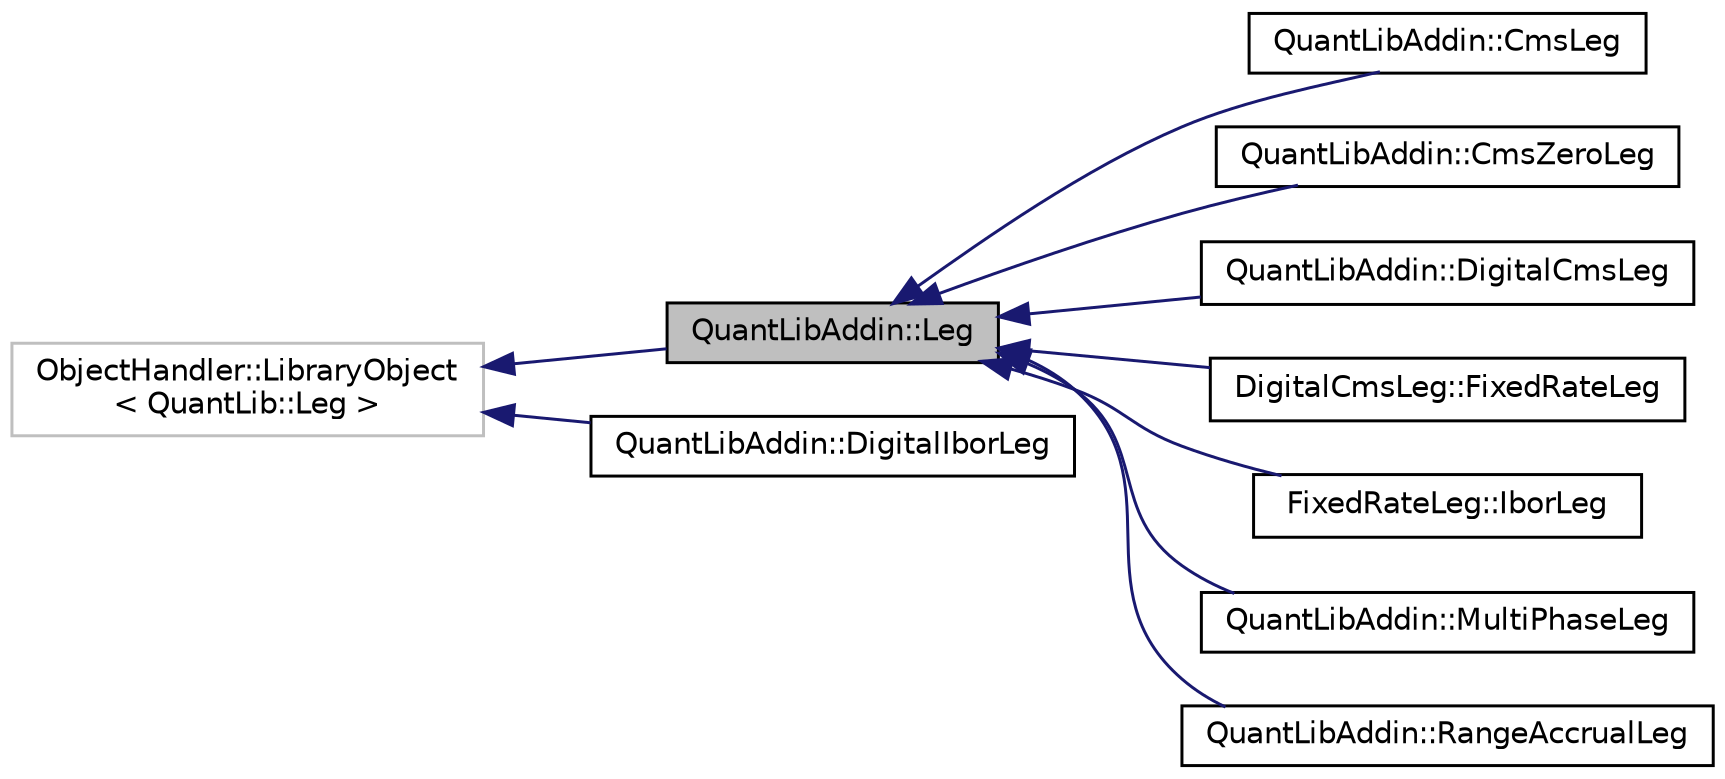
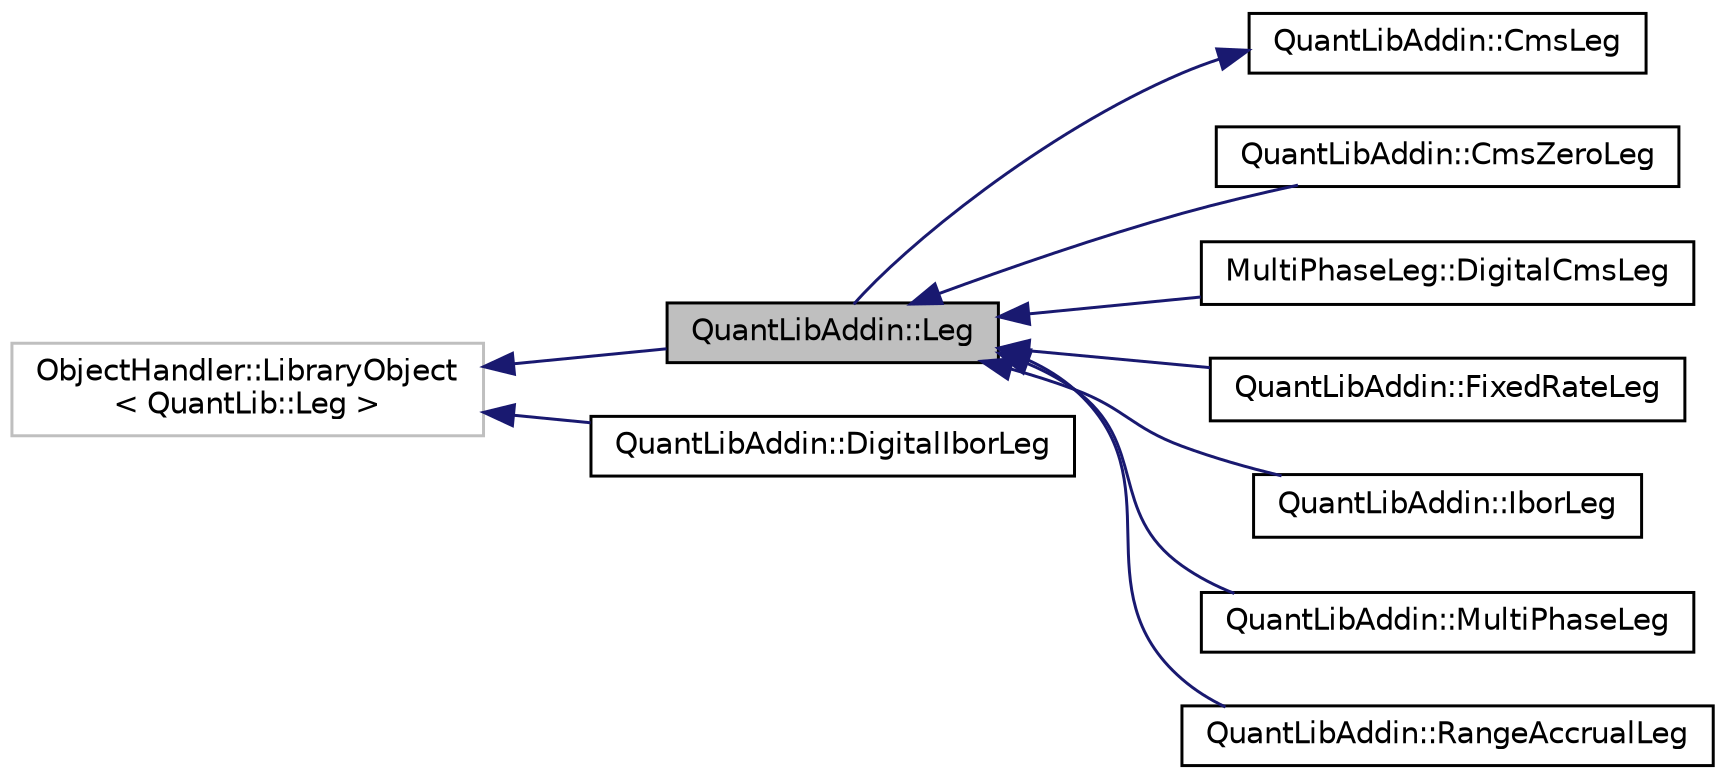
(1135, 149) -> (1024, 162)
(1448, 273) -> (1448, 273)
(1448, 390) -> (1448, 390)
(1448, 506) -> (1448, 506)
